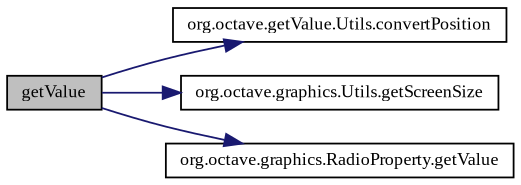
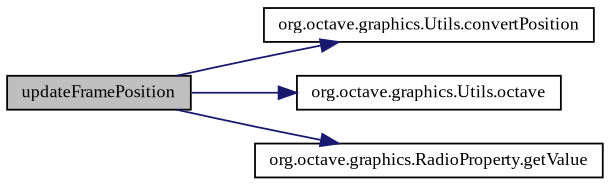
(340, 25) -> (429, 25)
(54, 93) -> (99, 93)
(340, 93) -> (429, 93)
